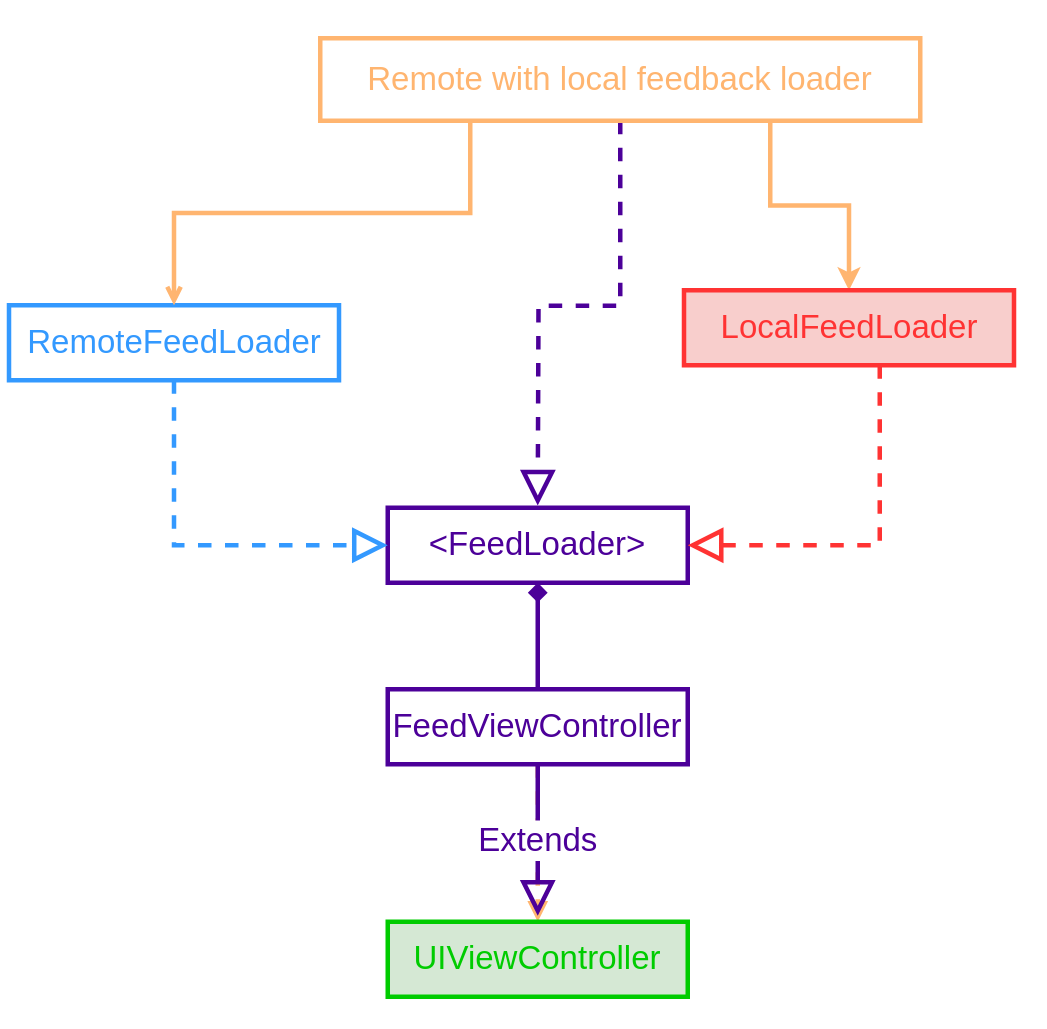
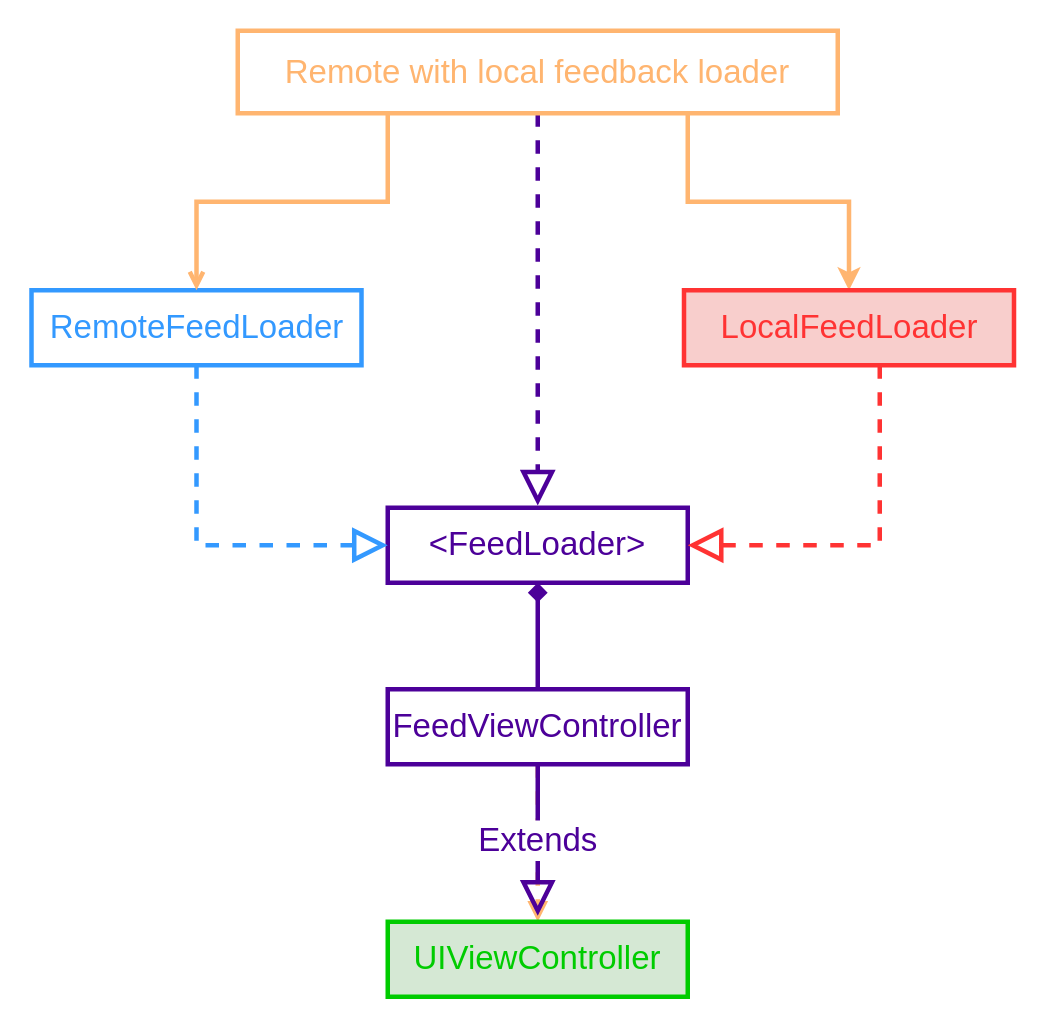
(620, 80) -> (538, 72)
(174, 343) -> (197, 328)
